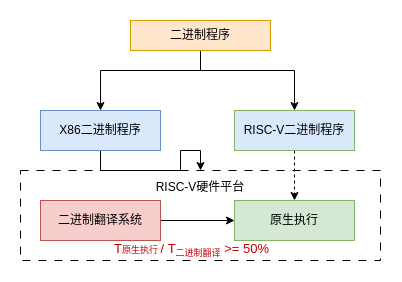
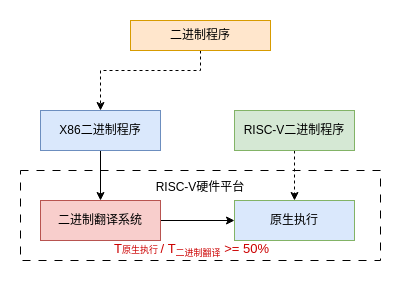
(135, 71) -> (135, 71)
(265, 71) -> none
(295, 131) -> (295, 131)
(167, 171) -> (101, 181)
(295, 221) -> (295, 221)
